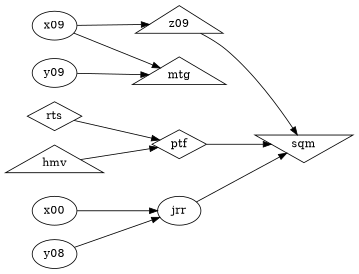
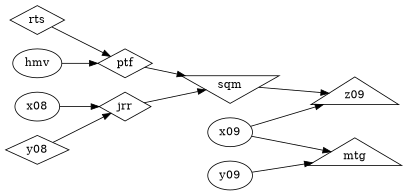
(252, 75) -> (290, 90)
(55, 163) -> (37, 63)
(55, 211) -> (37, 107)
(179, 211) -> (125, 107)
(55, 254) -> (37, 150)
